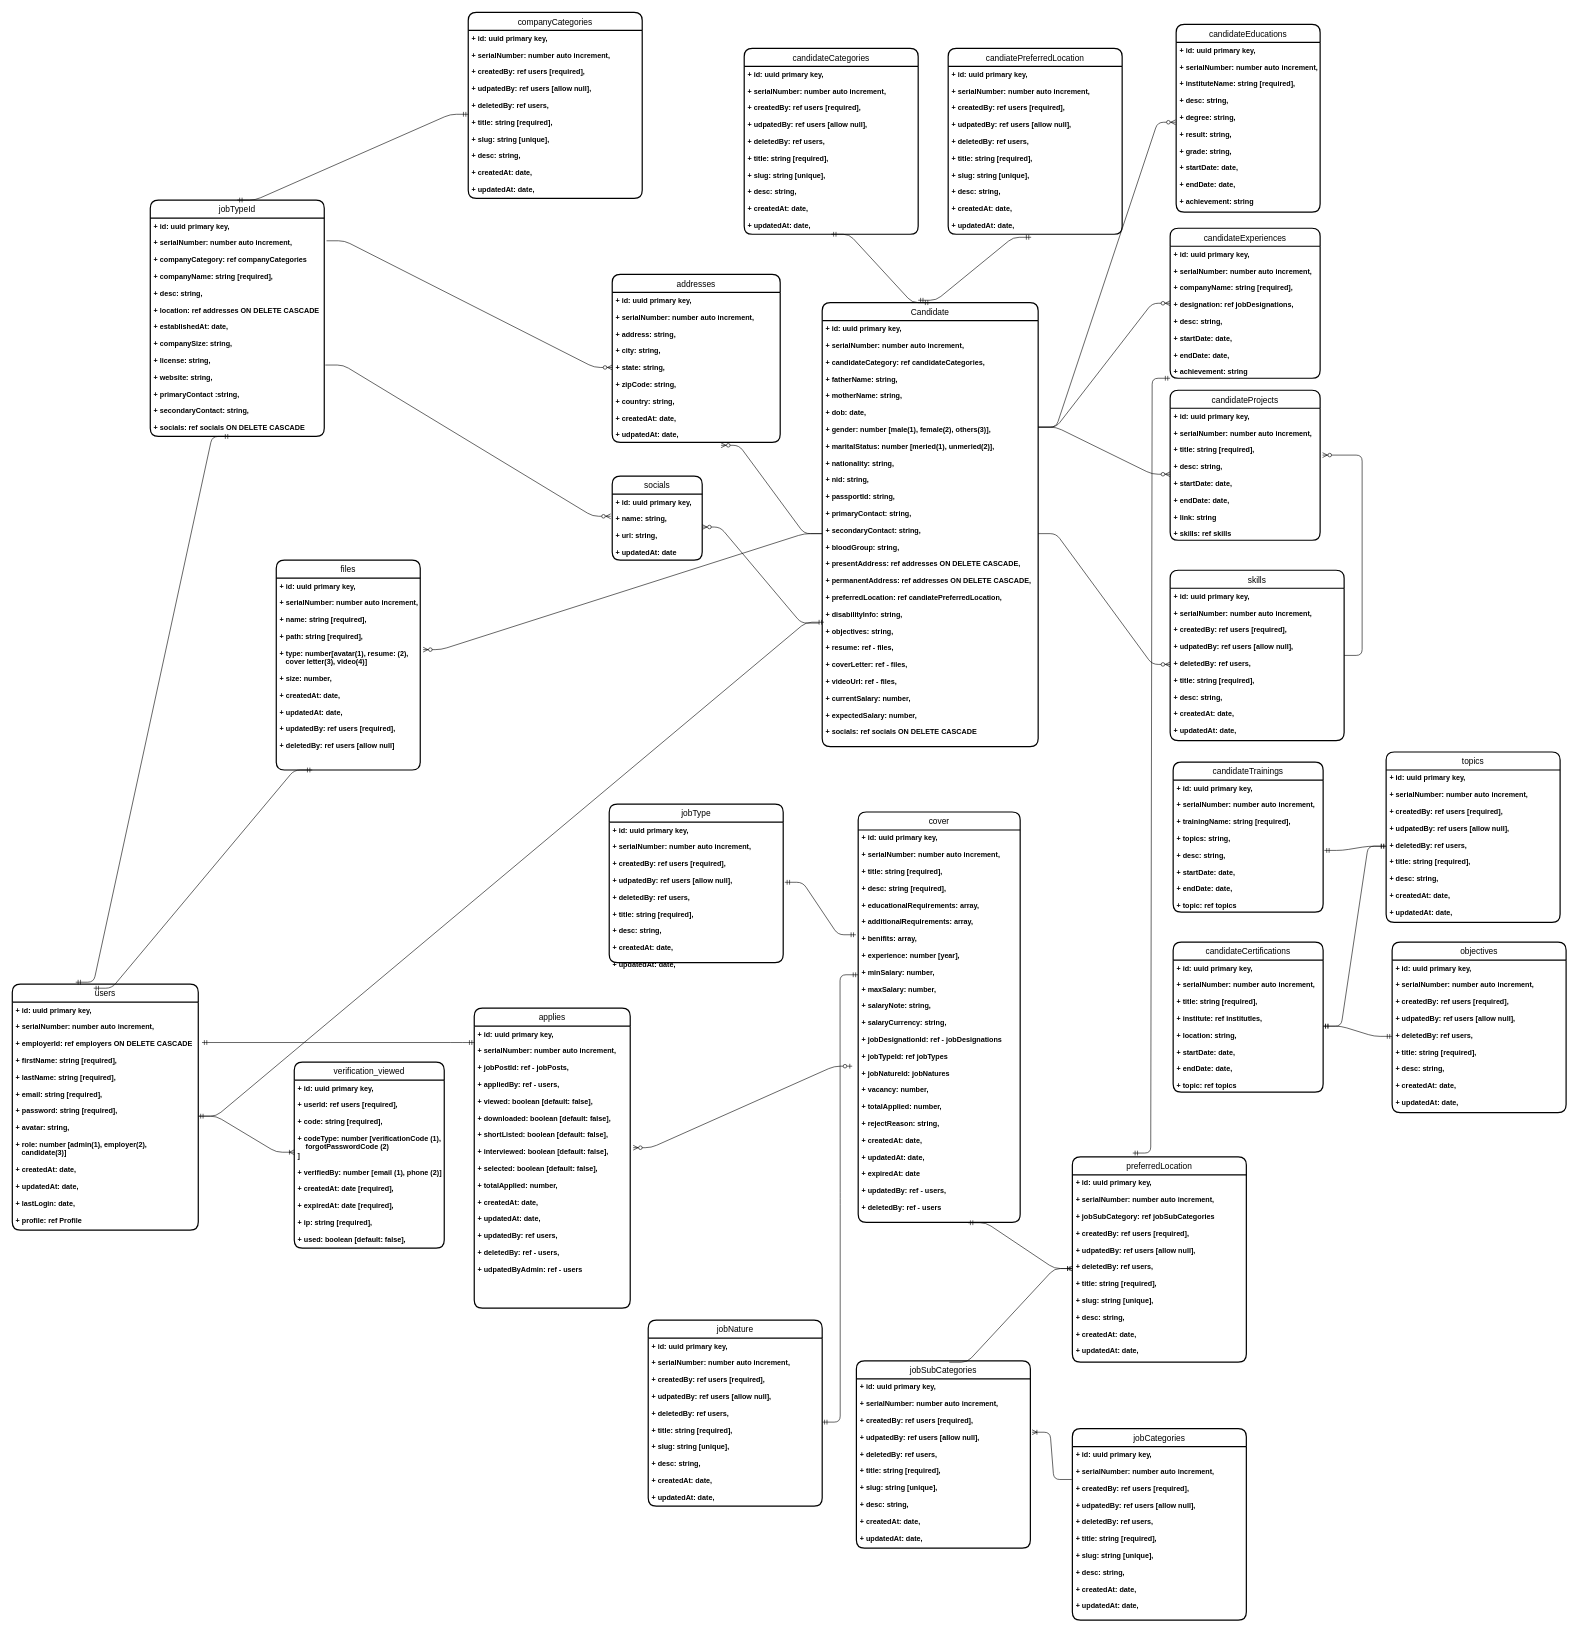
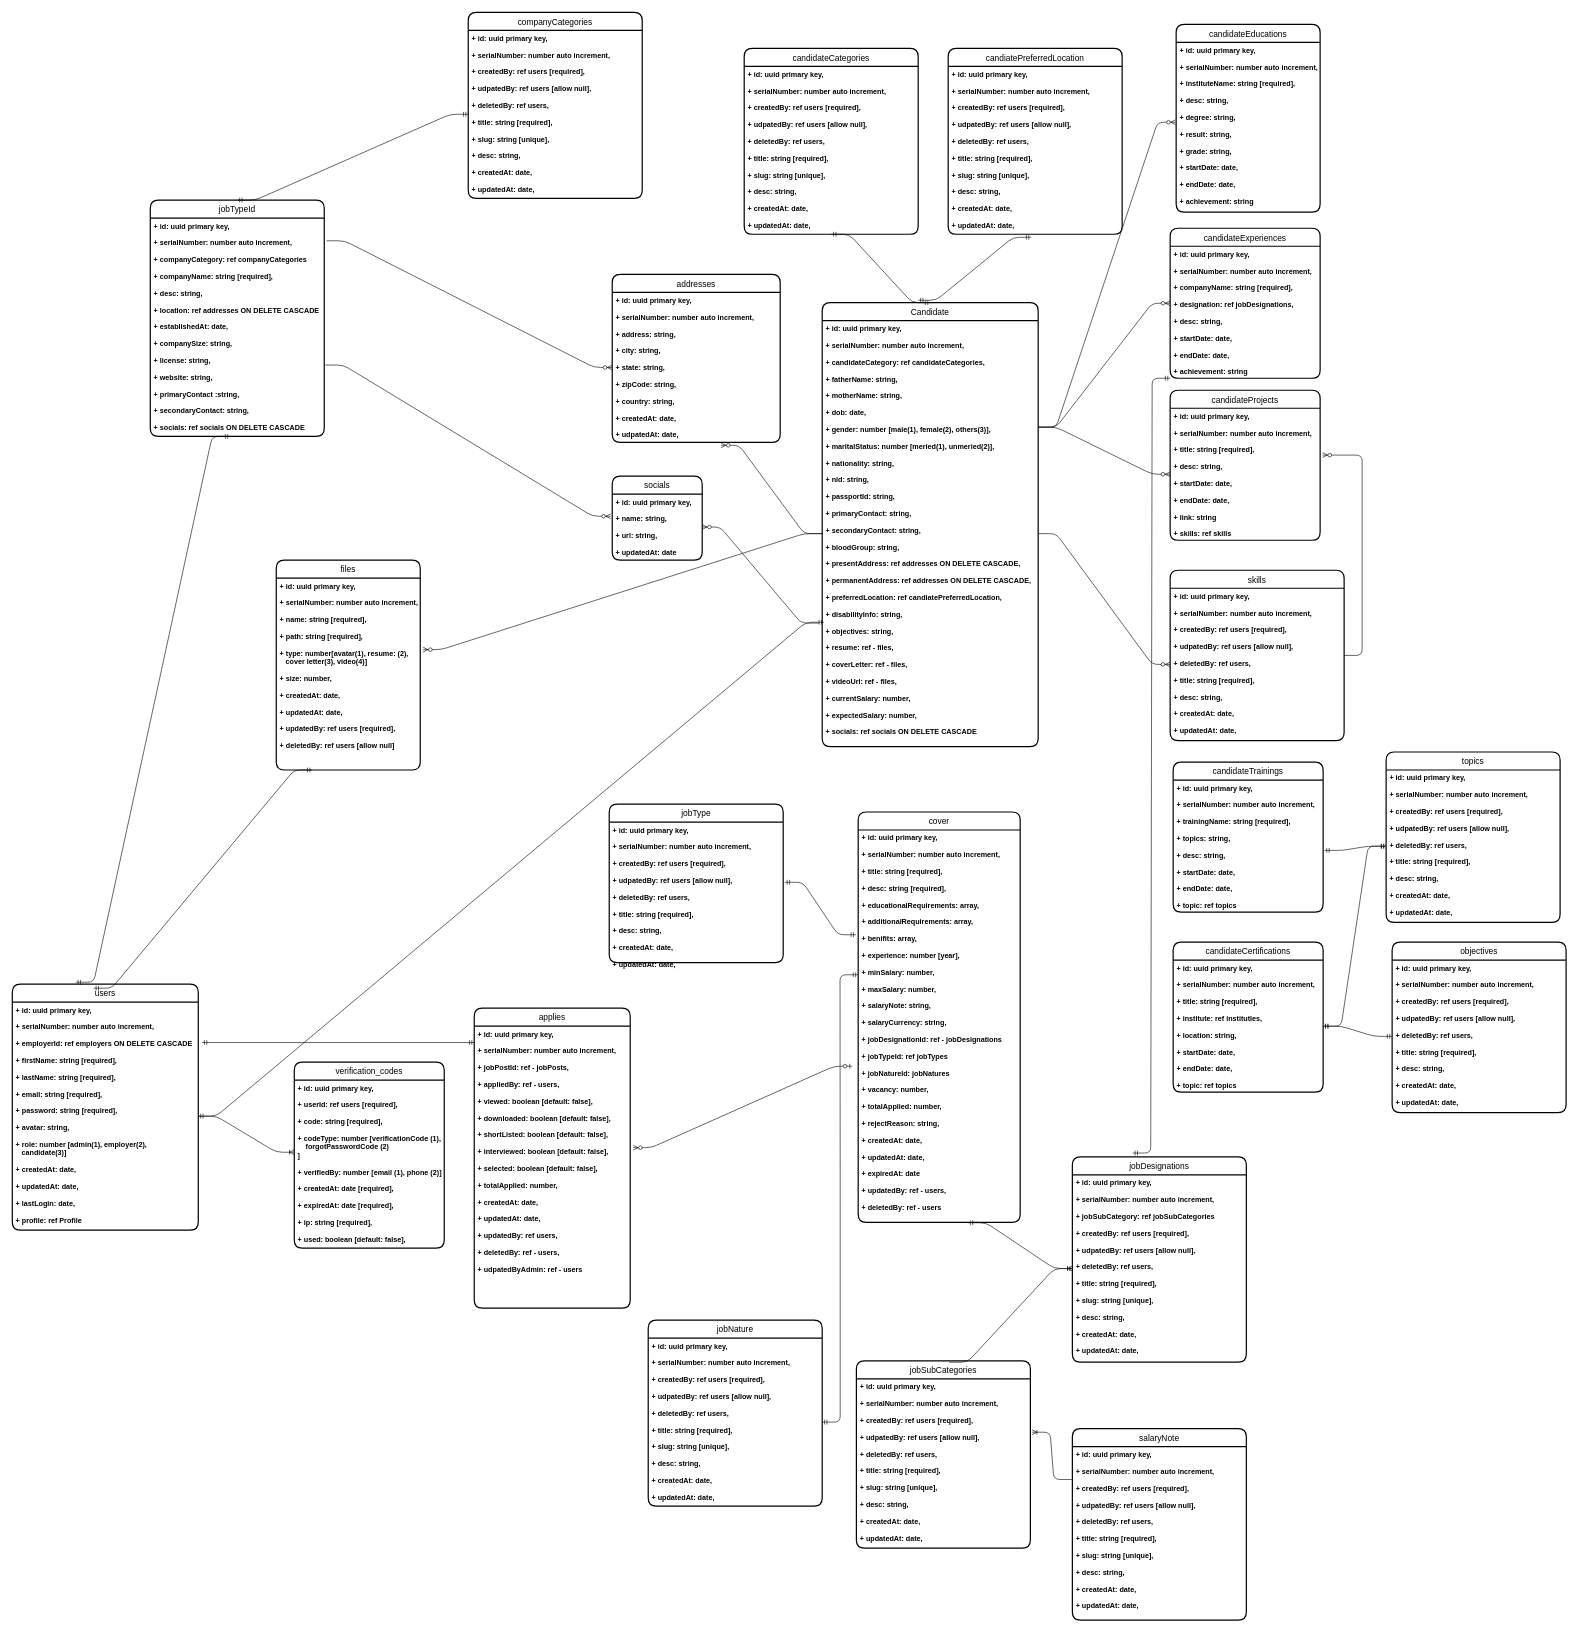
(369, 1072) -> (369, 1072)
(1159, 1167) -> (1159, 1167)
(1159, 1438) -> (1159, 1438)
